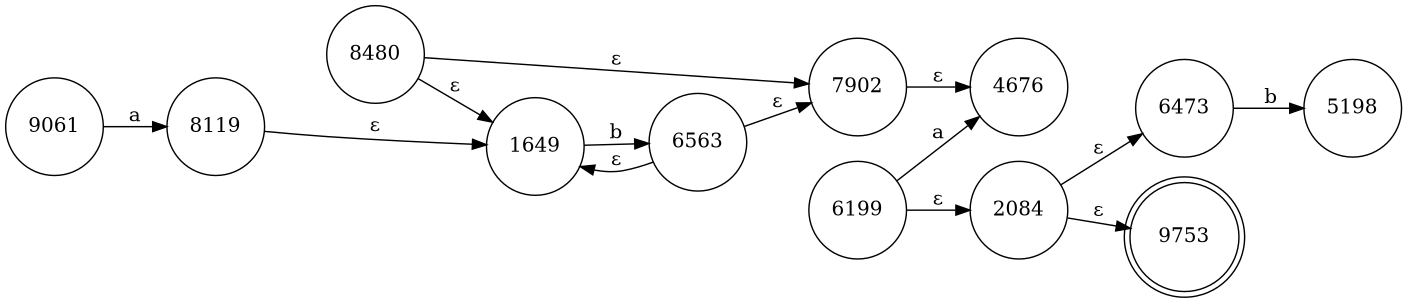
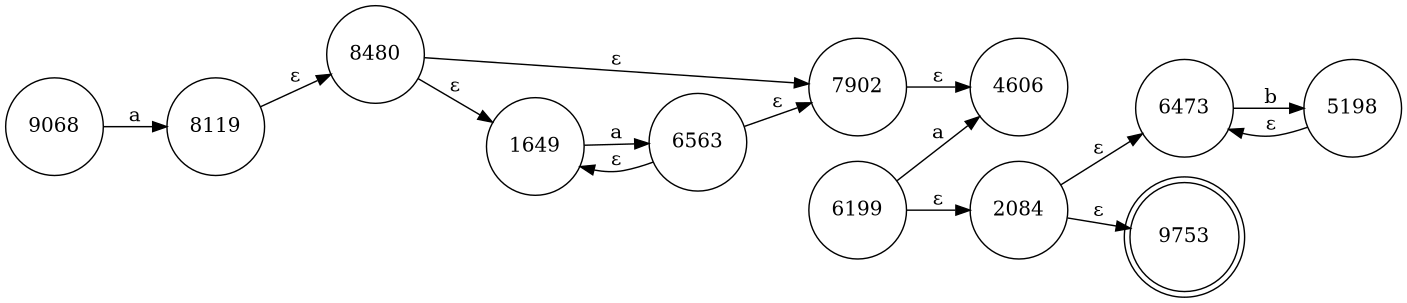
(1019, 87) -> (1019, 87)
(54, 127) -> (54, 127)
(617, 133) -> (617, 133)
none -> (1276, 136)
(368, 139) -> (289, 94)
